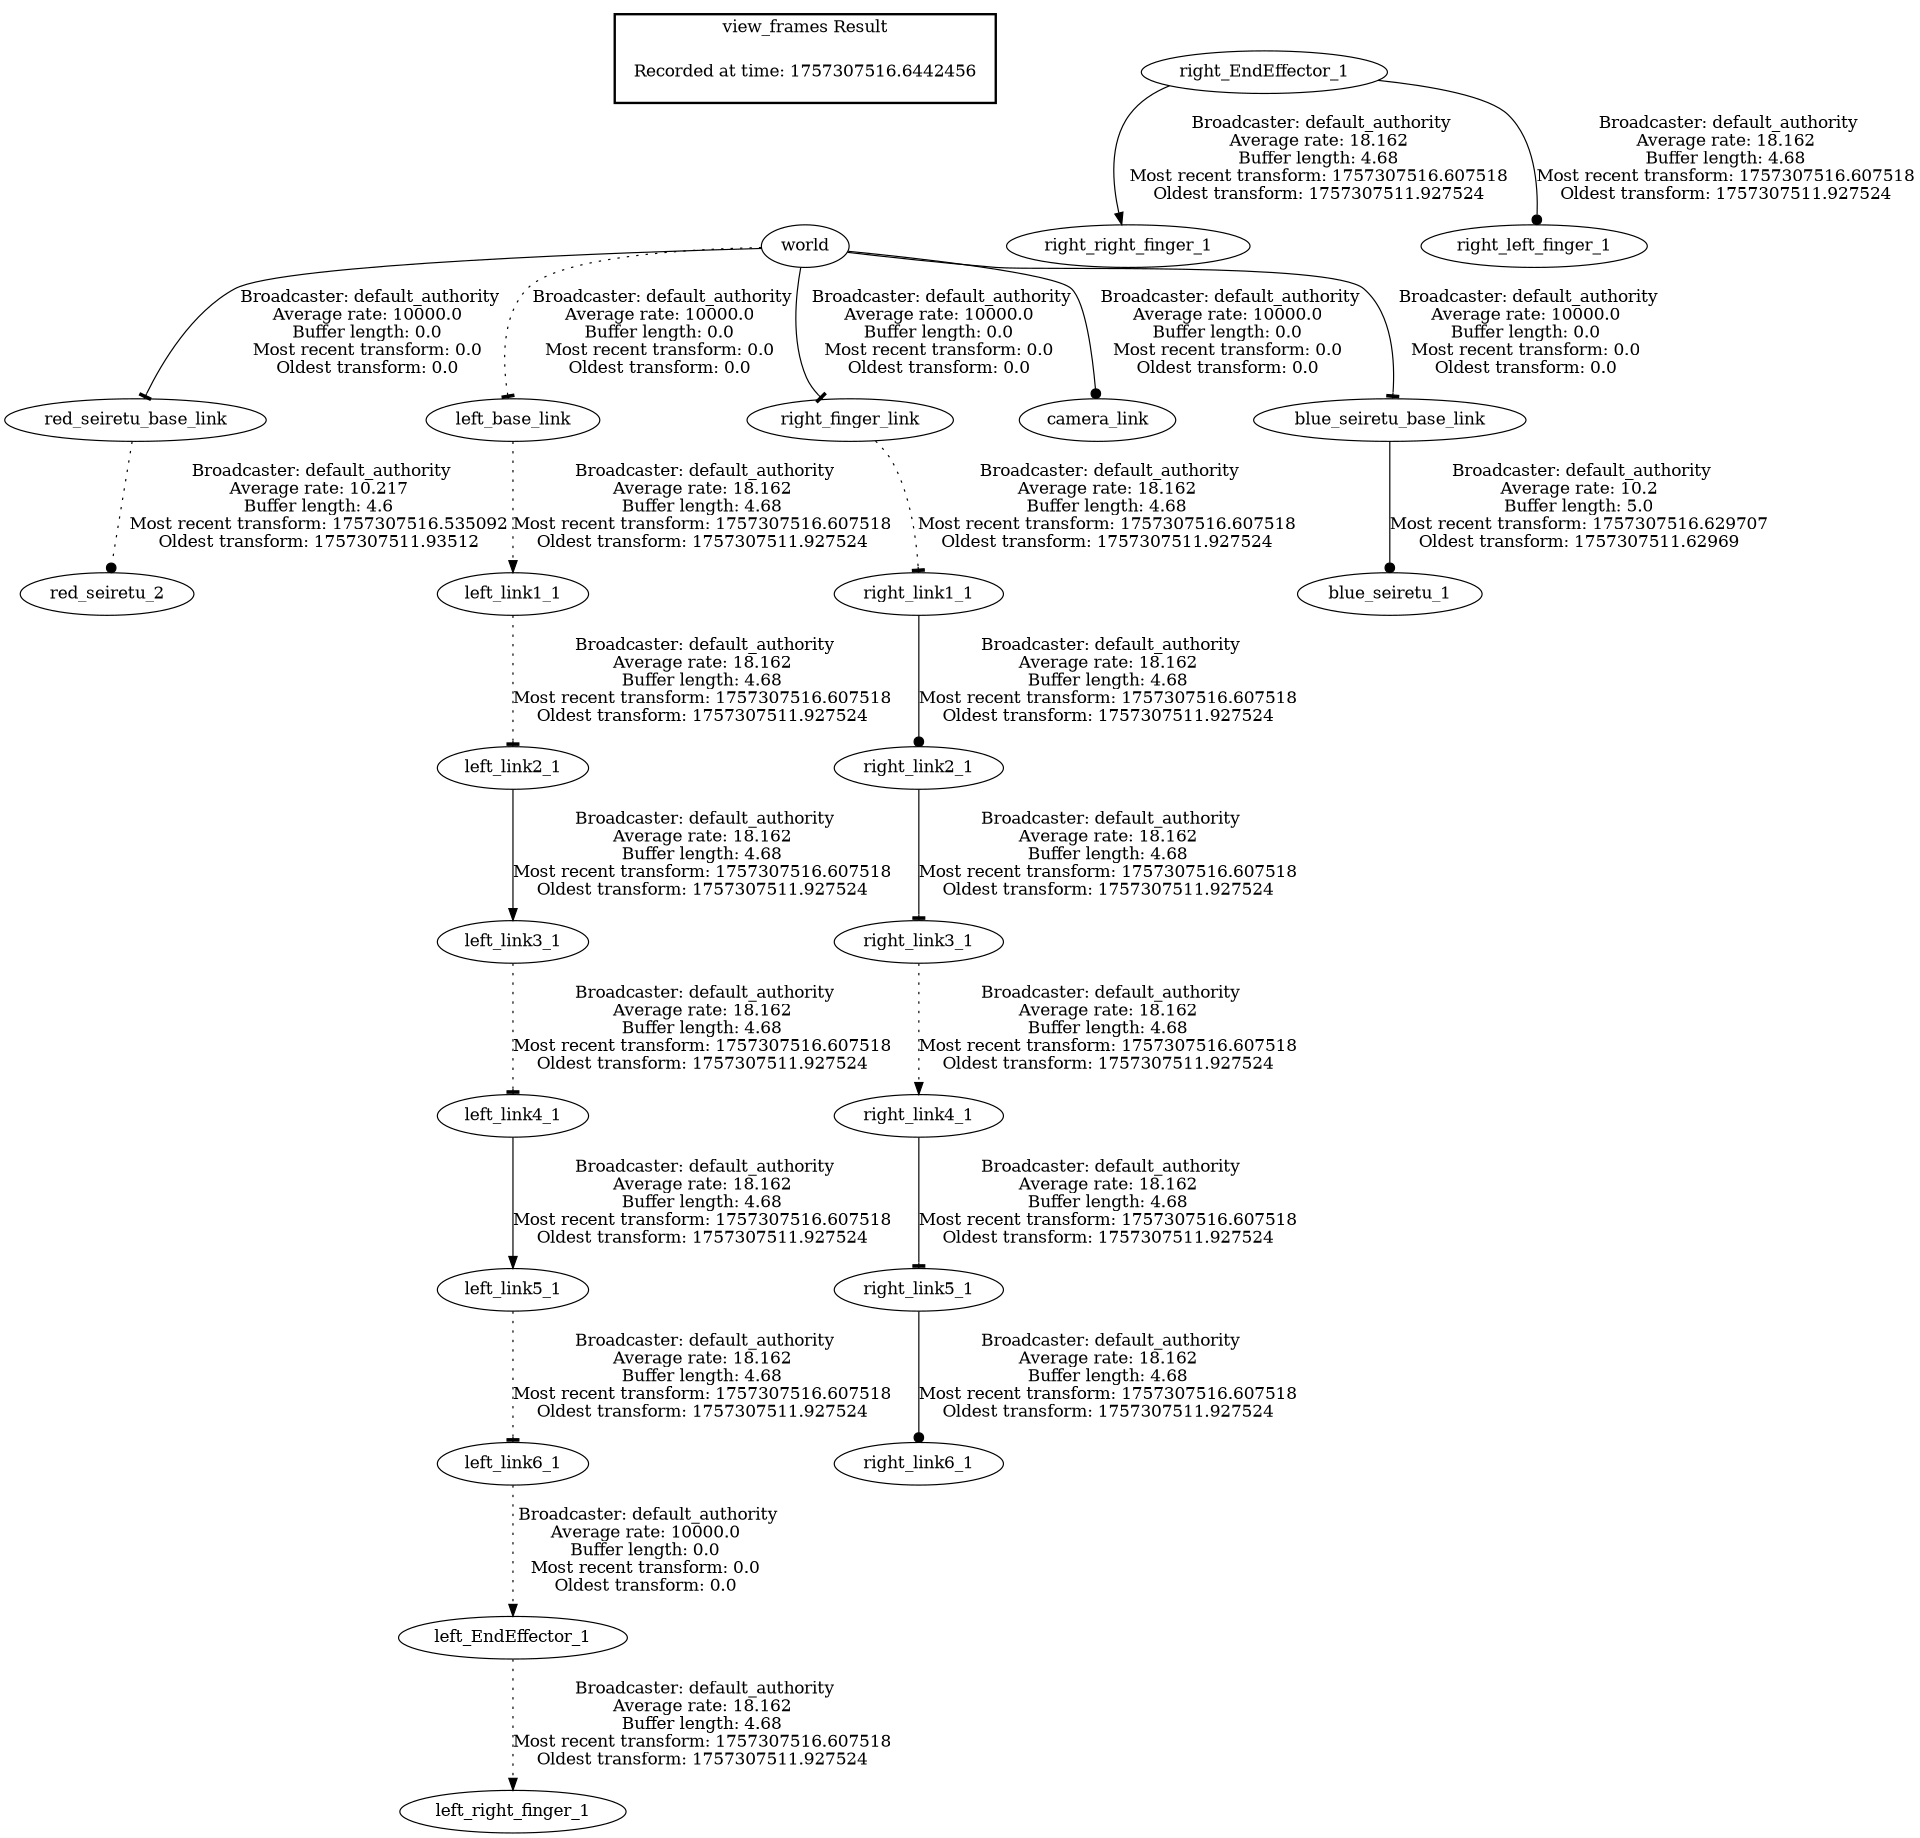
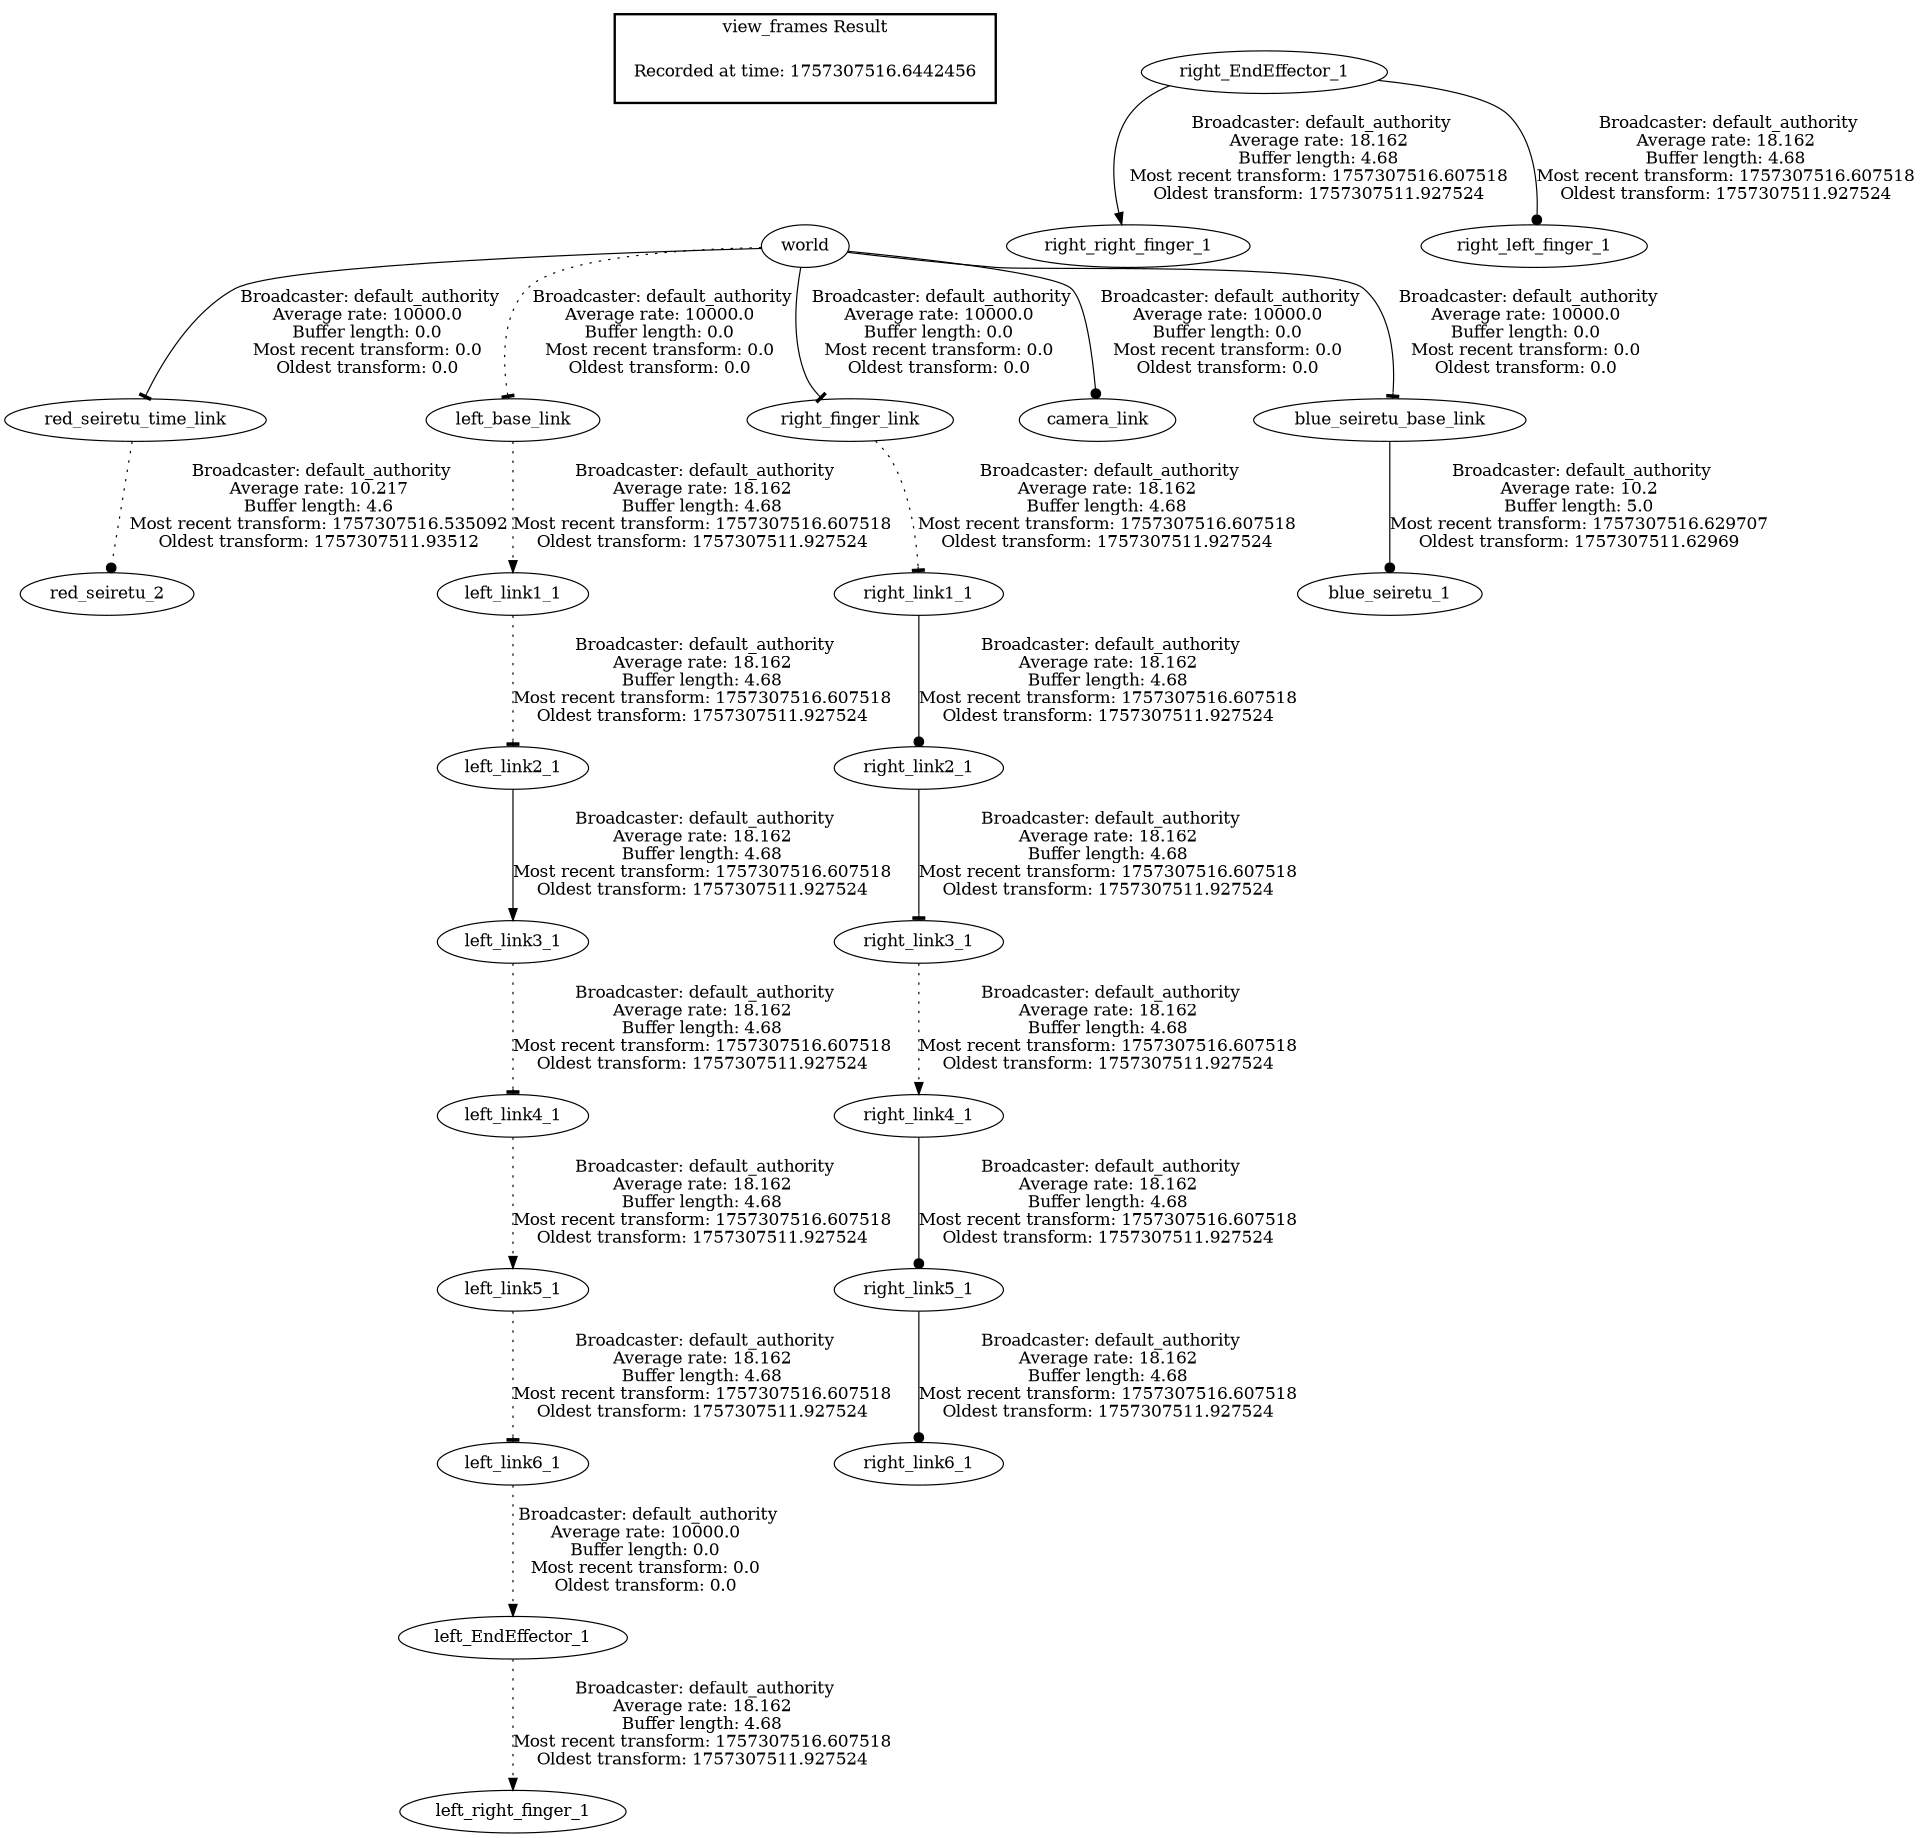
(135, 420) -> (135, 420)
(513, 1197) -> (513, 1197)
(919, 1200) -> (919, 1198)
